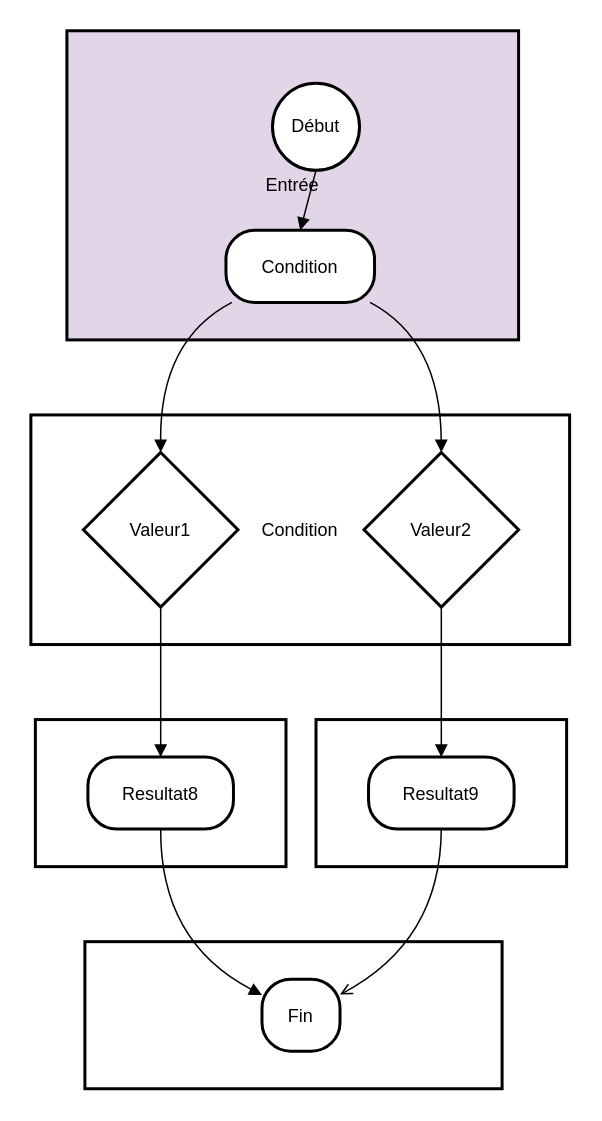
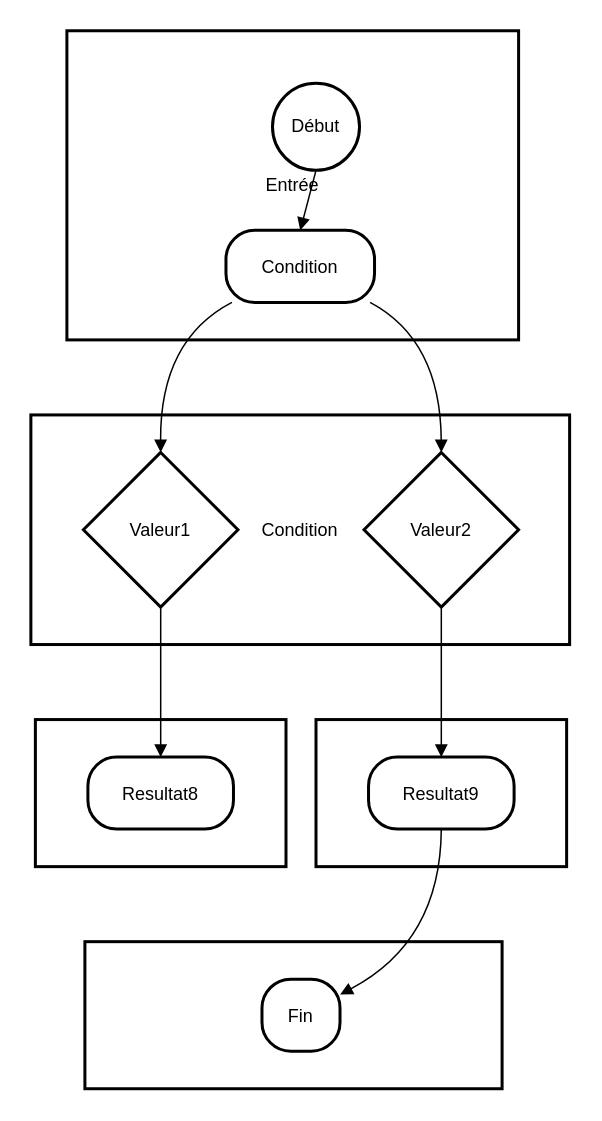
(293, 185) -> (293, 185)
(182, 923) -> none
(401, 947) -> (404, 946)
